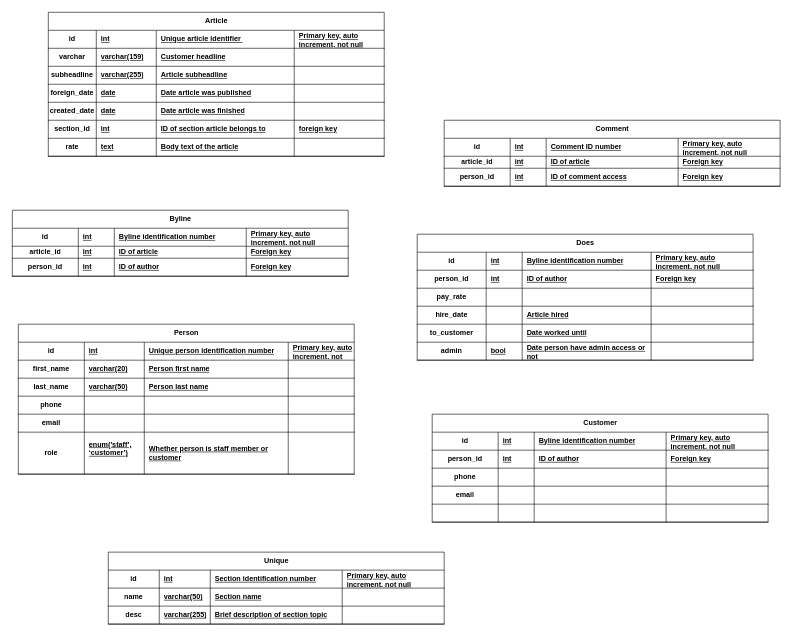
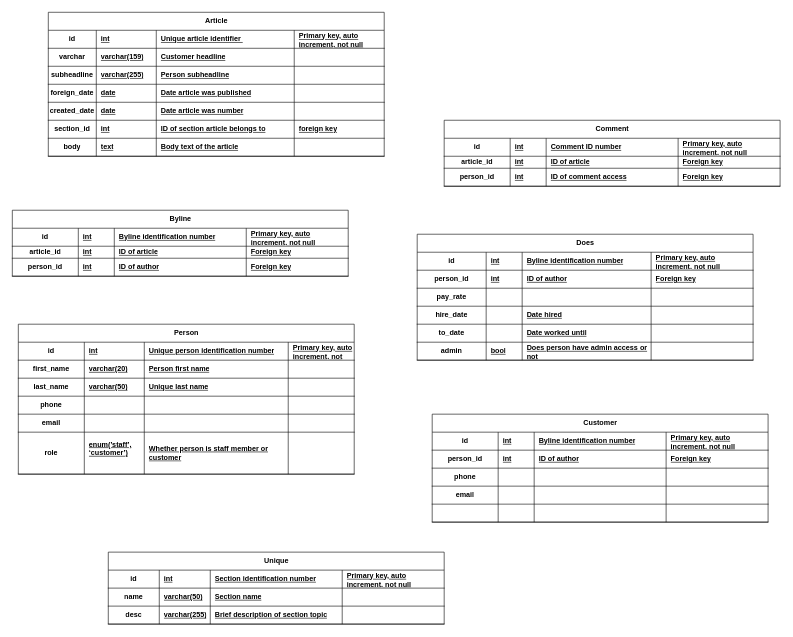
(195, 75) -> (195, 75)
(205, 111) -> (203, 111)
(72, 147) -> (72, 147)
(550, 315) -> (545, 315)
(452, 333) -> (452, 333)
(589, 351) -> (589, 351)
(179, 387) -> (178, 387)
